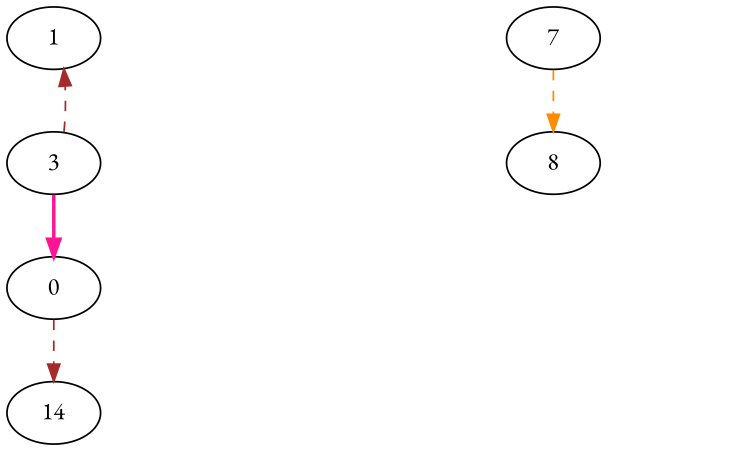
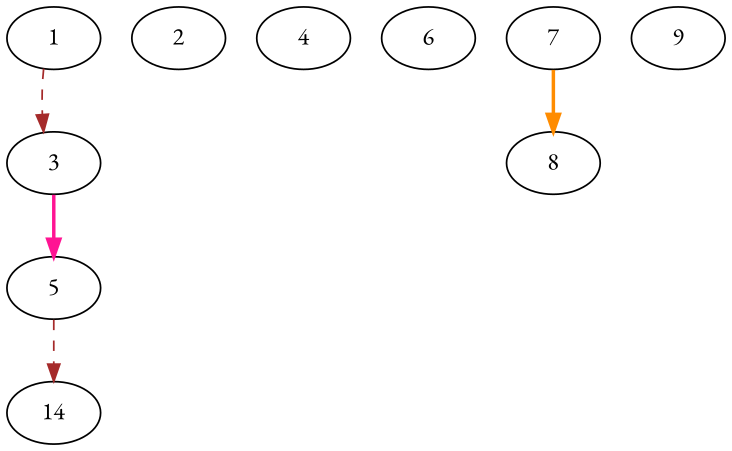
none -> (179, 38)
none -> (304, 38)
none -> (428, 38)
none -> (678, 38)
(553, 92) -> (553, 92)
(65, 109) -> (42, 92)
(54, 288) -> (54, 288)
